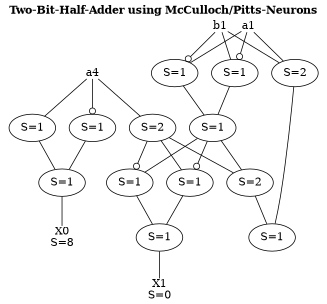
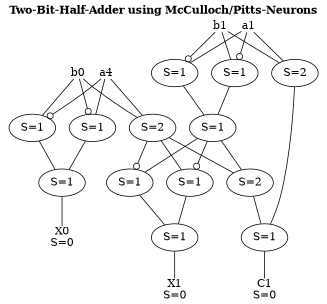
none -> (78, 73)
(62, 237) -> (62, 237)
none -> (264, 290)
